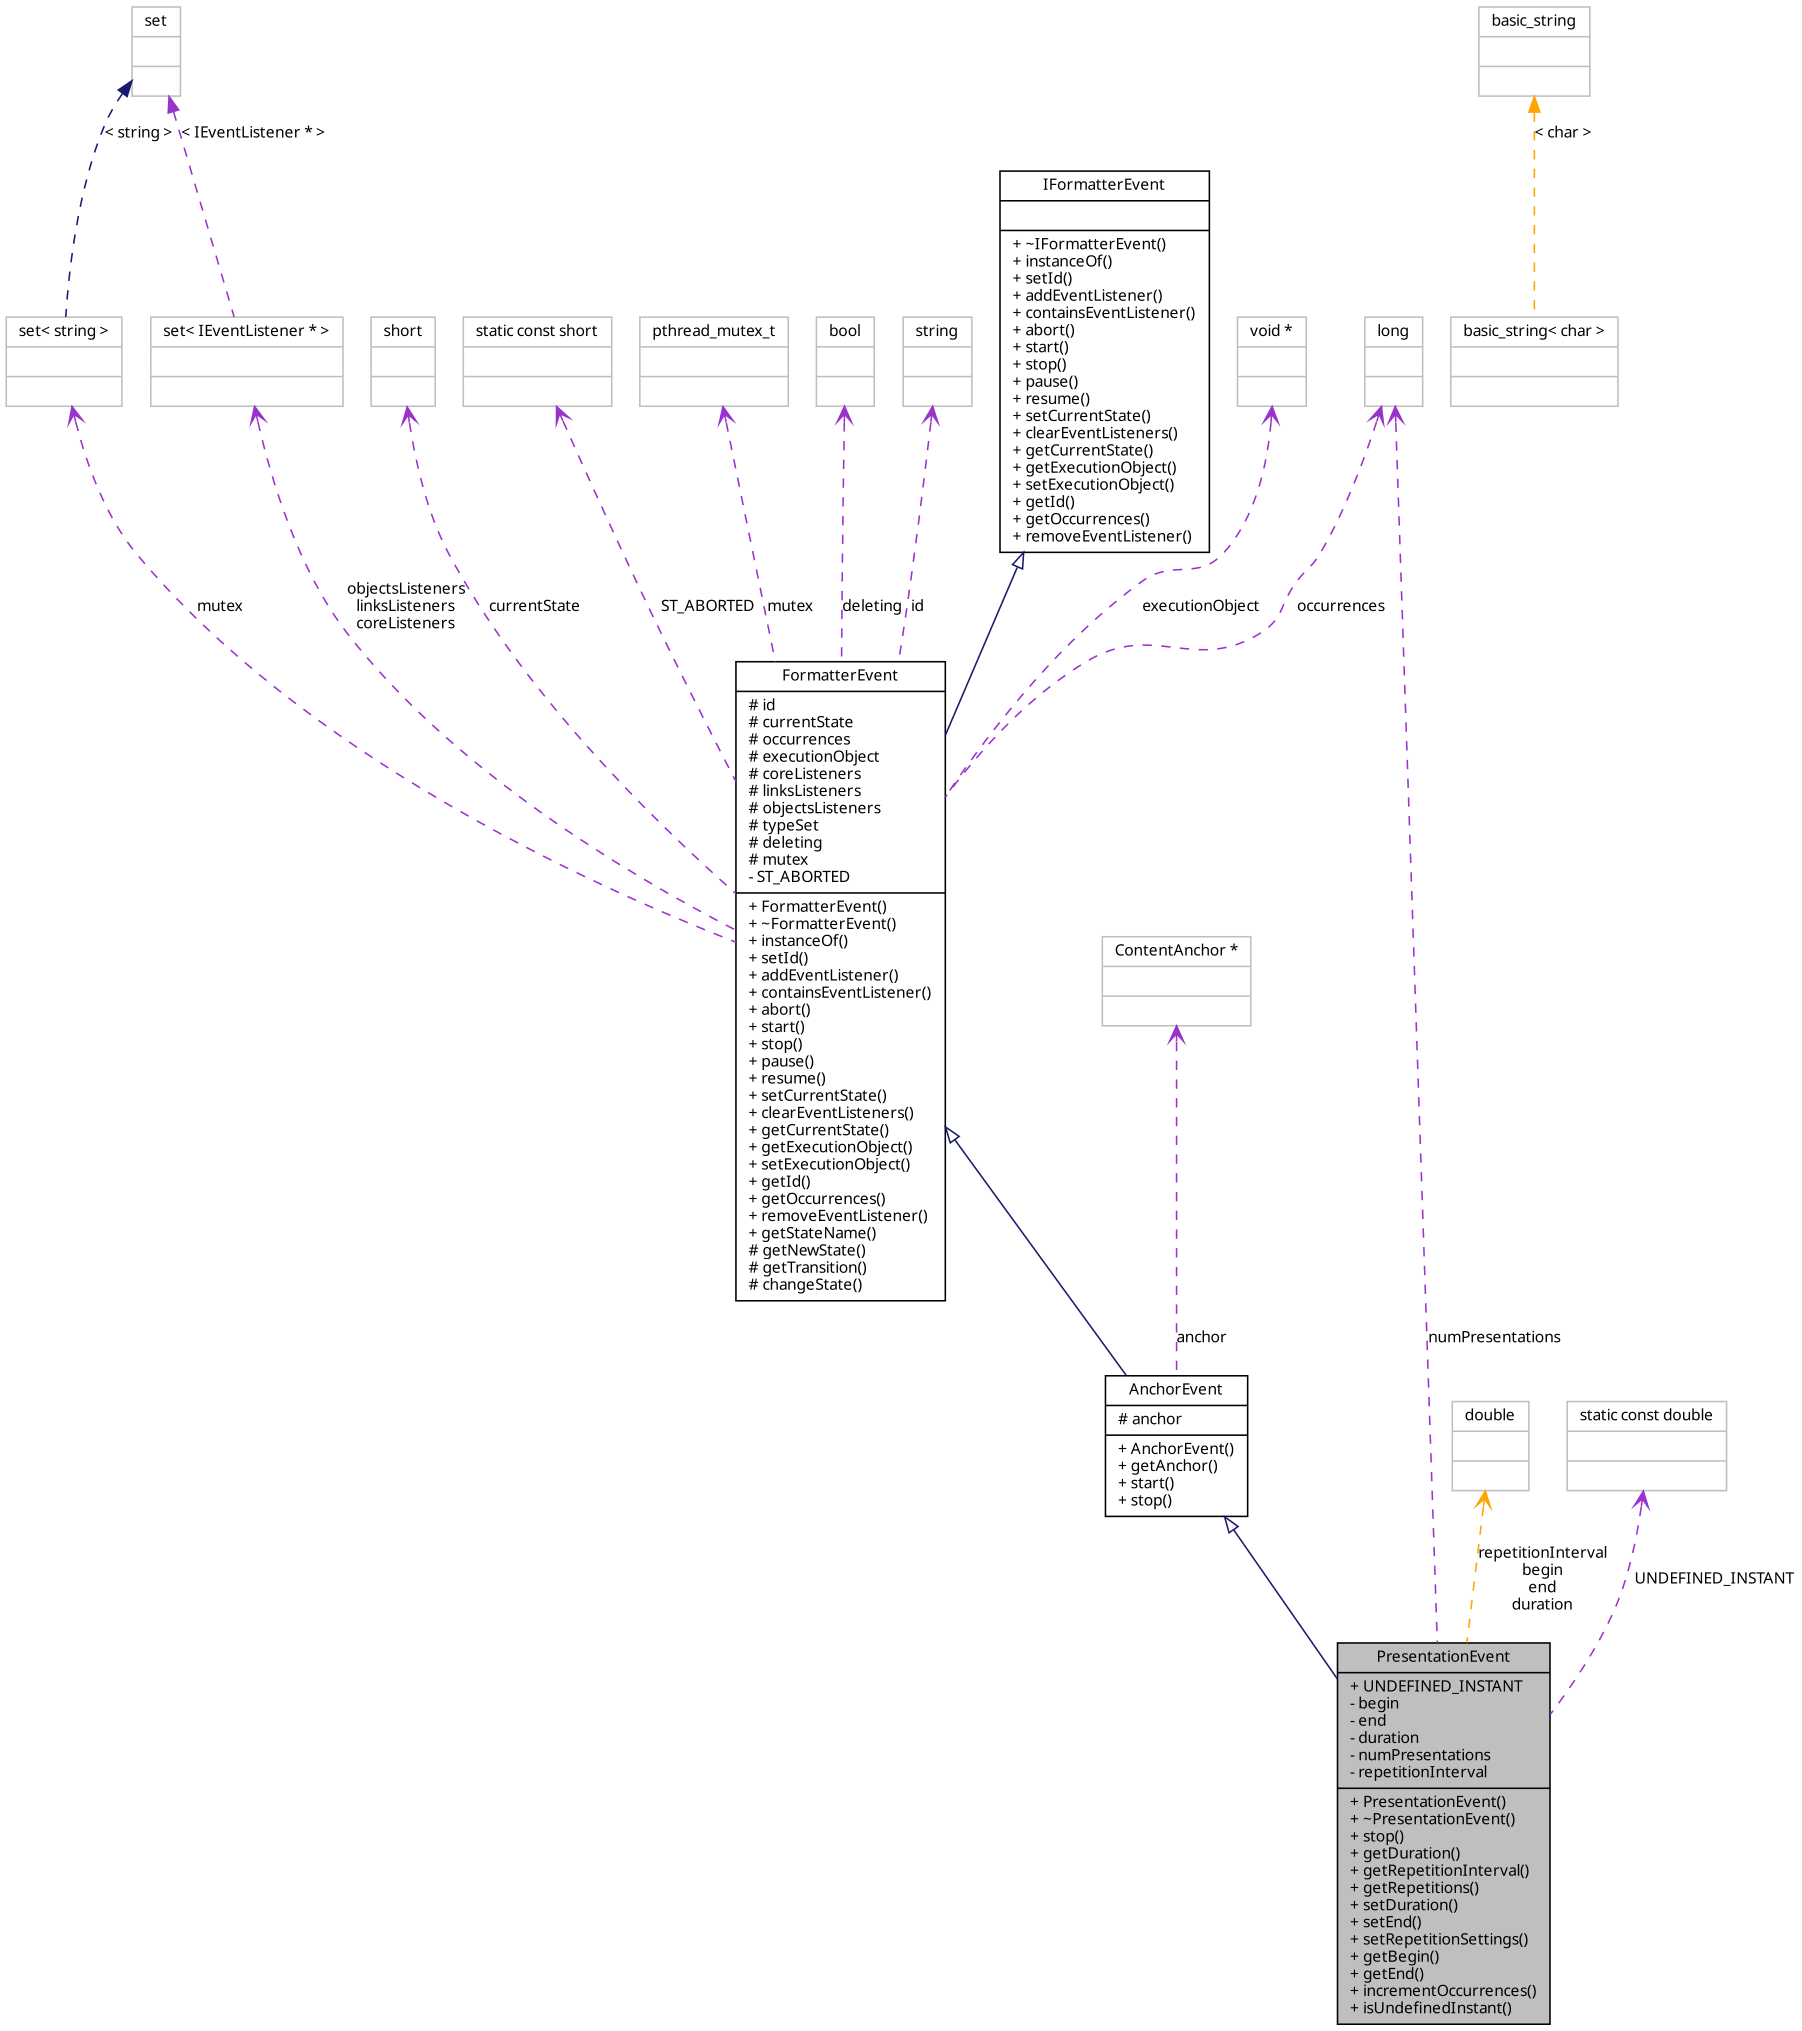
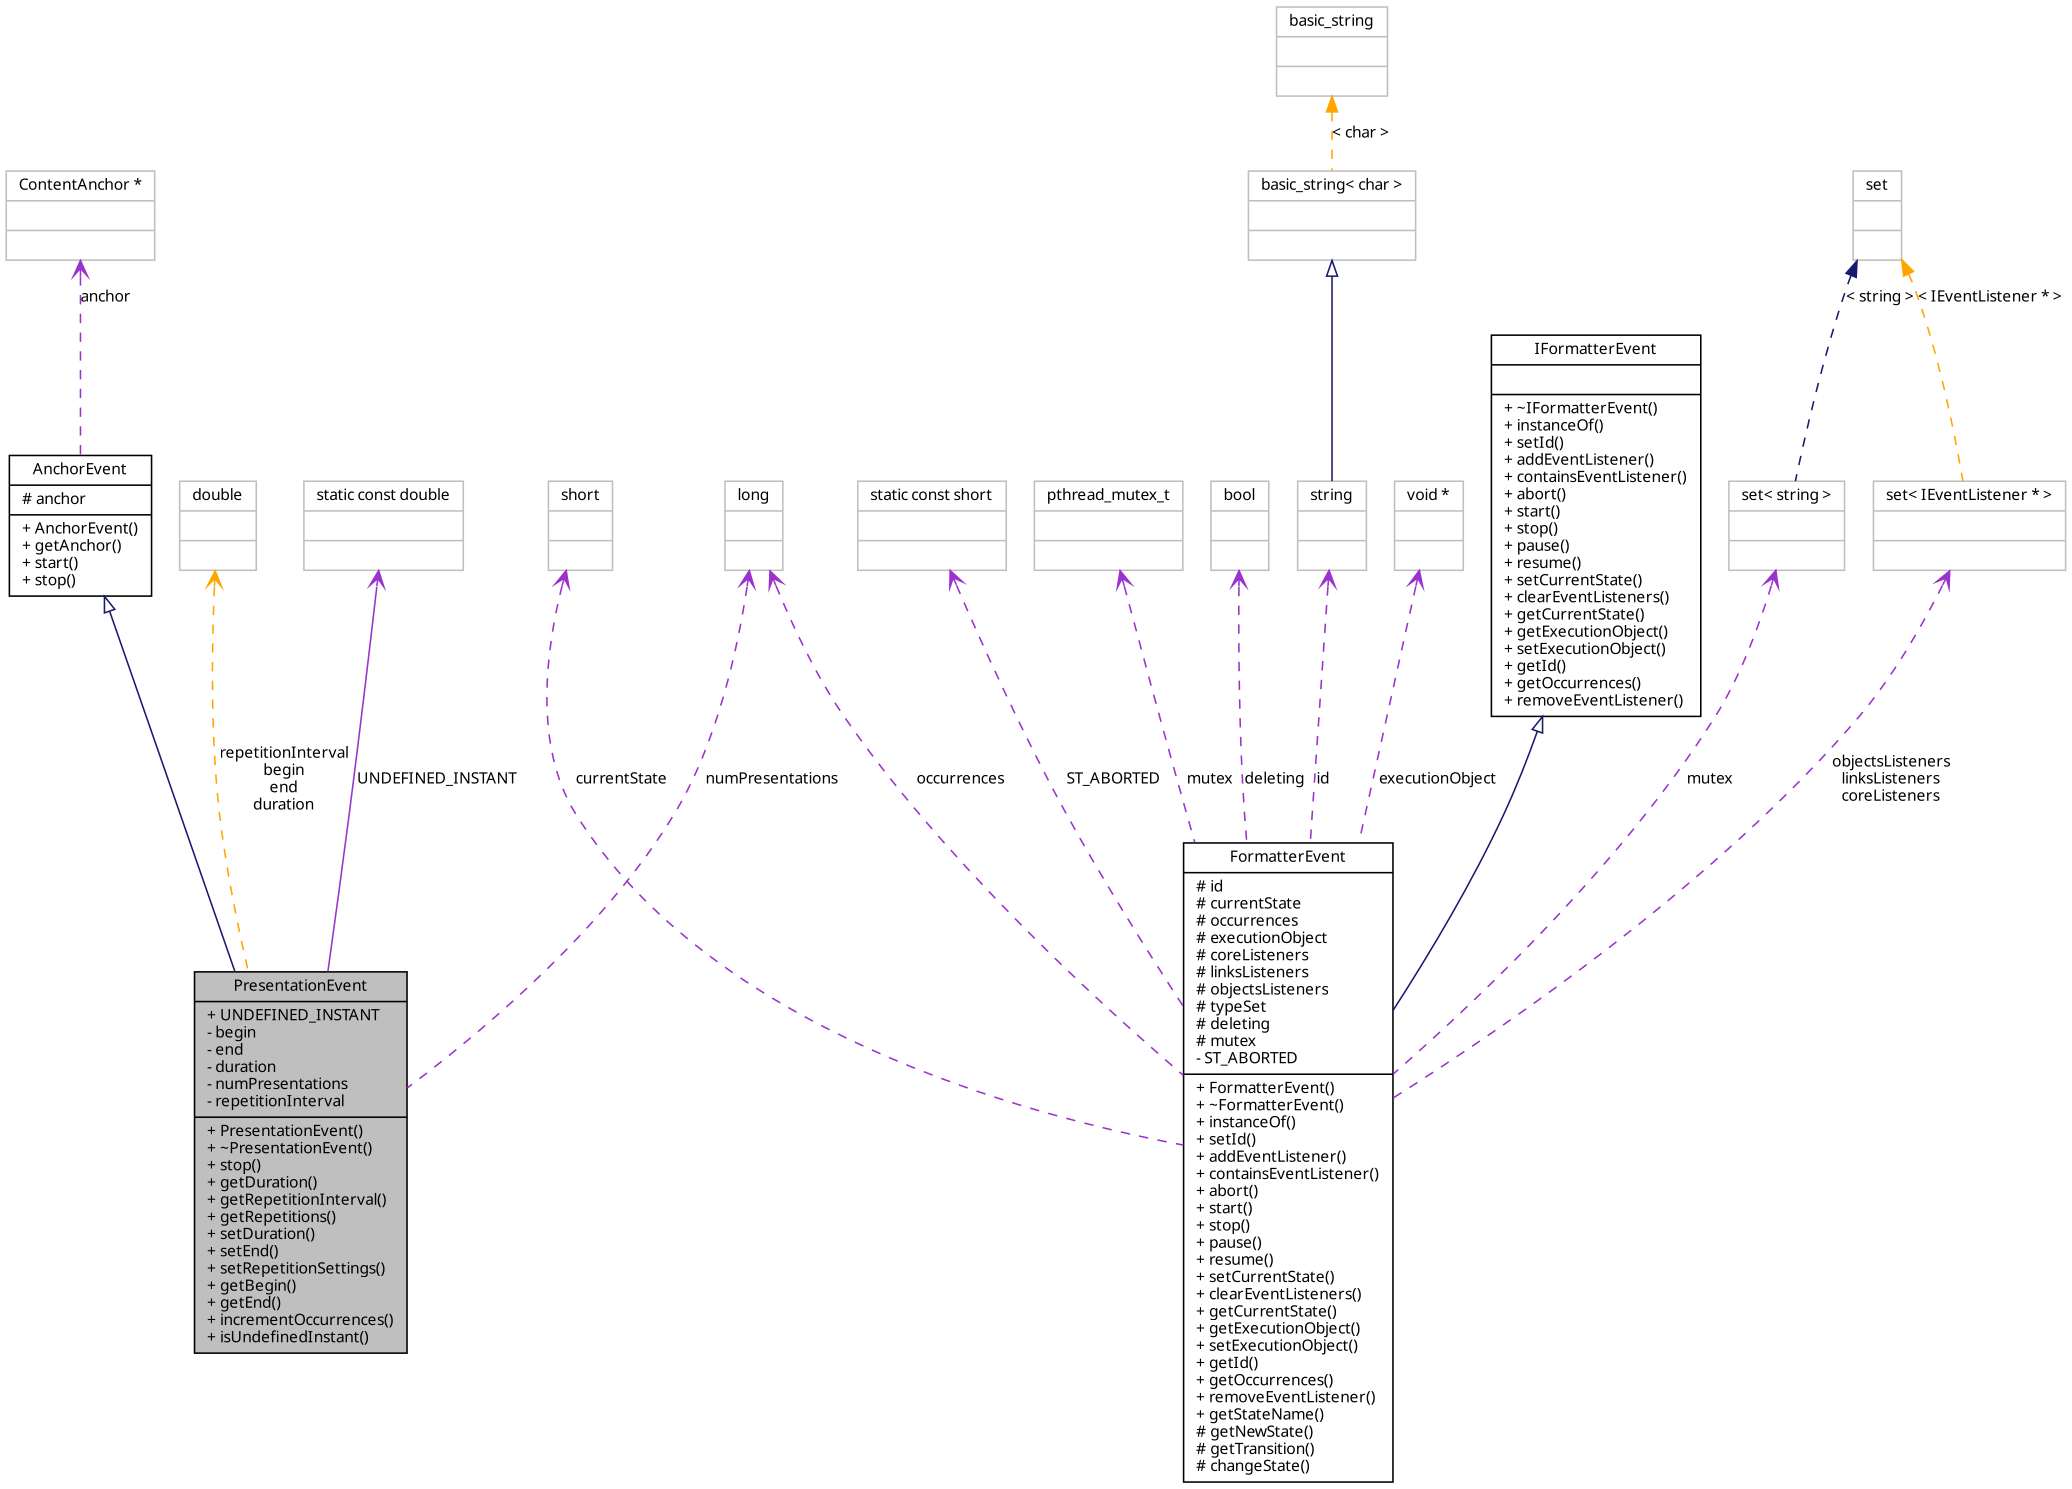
(204, 214) -> (1941, 376)
none -> (1332, 379)
(1041, 1258) -> none
(1611, 1617) -> (354, 779)
